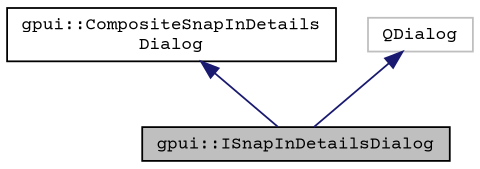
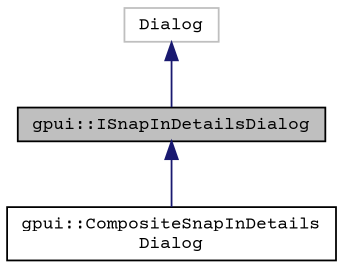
(420, 35) -> (172, 25)
(246, 100) -> (172, 183)
